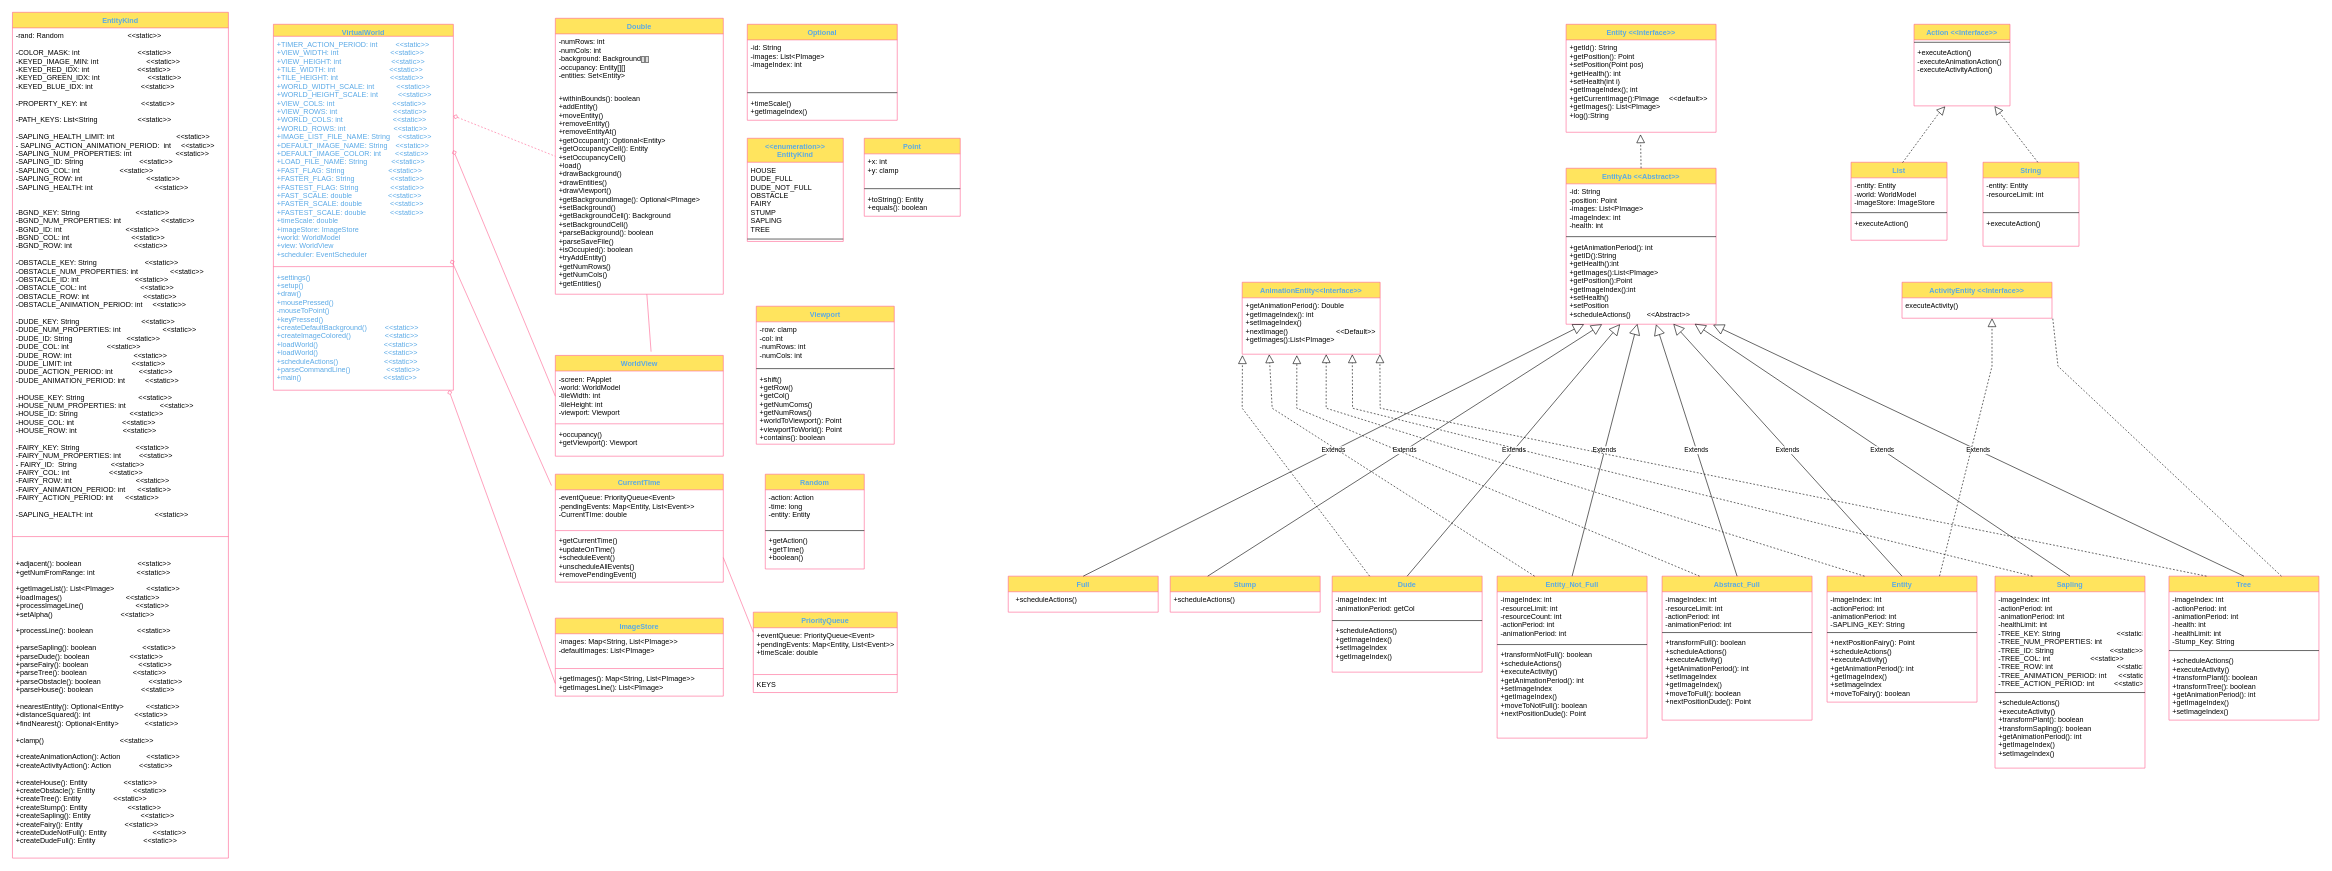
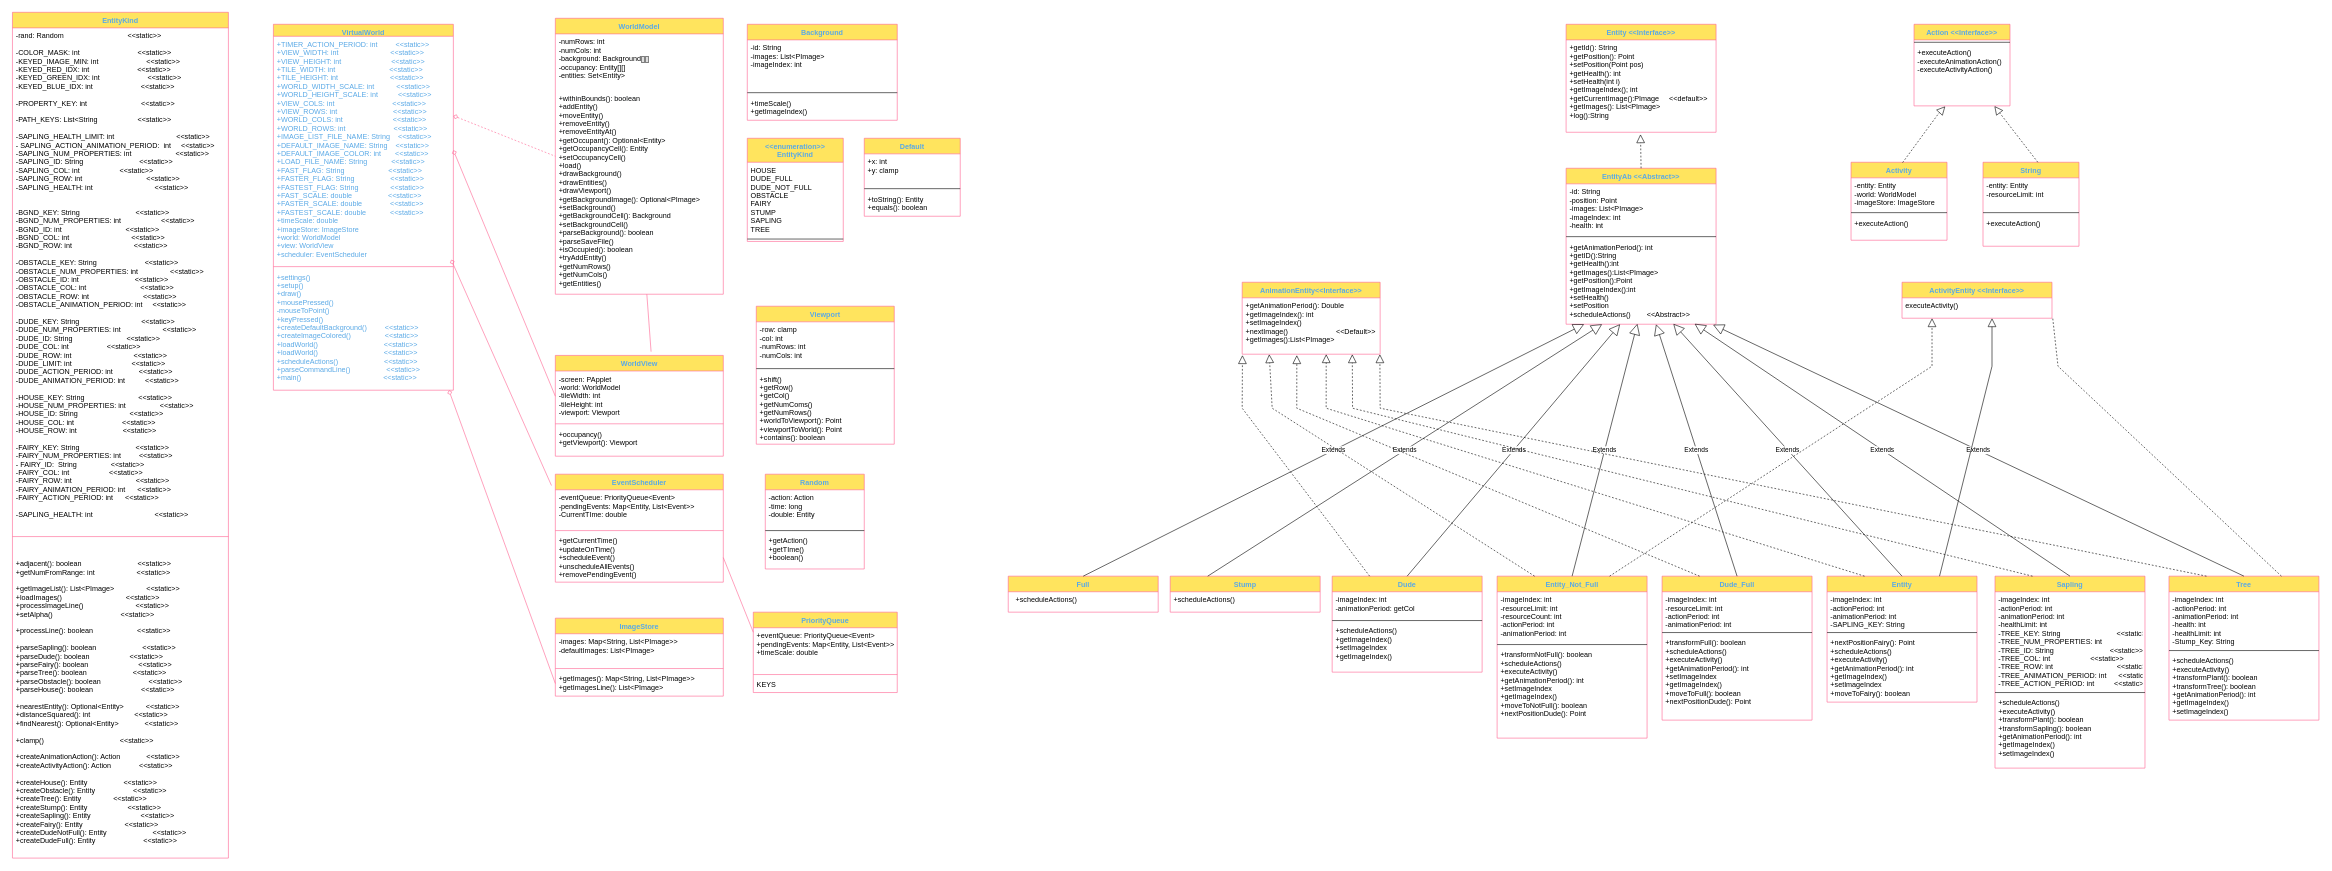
(639, 26) -> (639, 26)
(822, 32) -> (822, 32)
(912, 146) -> (912, 146)
(1899, 170) -> (1899, 170)
(1971, 453) -> (1971, 453)
none -> (1787, 461)
(639, 482) -> (639, 482)
(795, 498) -> (795, 498)
(1737, 584) -> (1737, 584)
